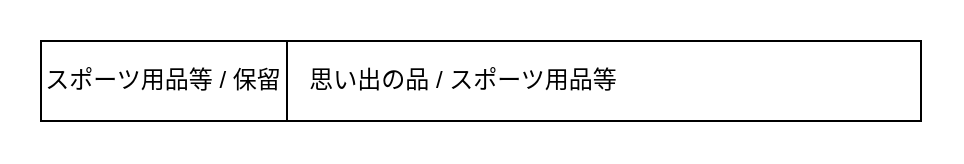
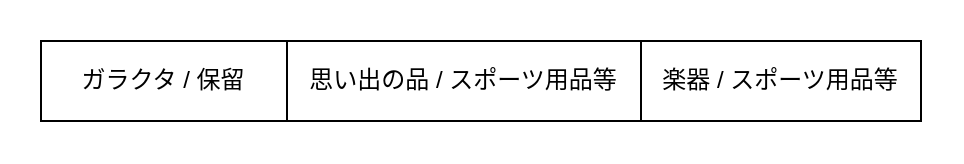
(164, 81) -> (164, 81)
none -> (781, 81)
